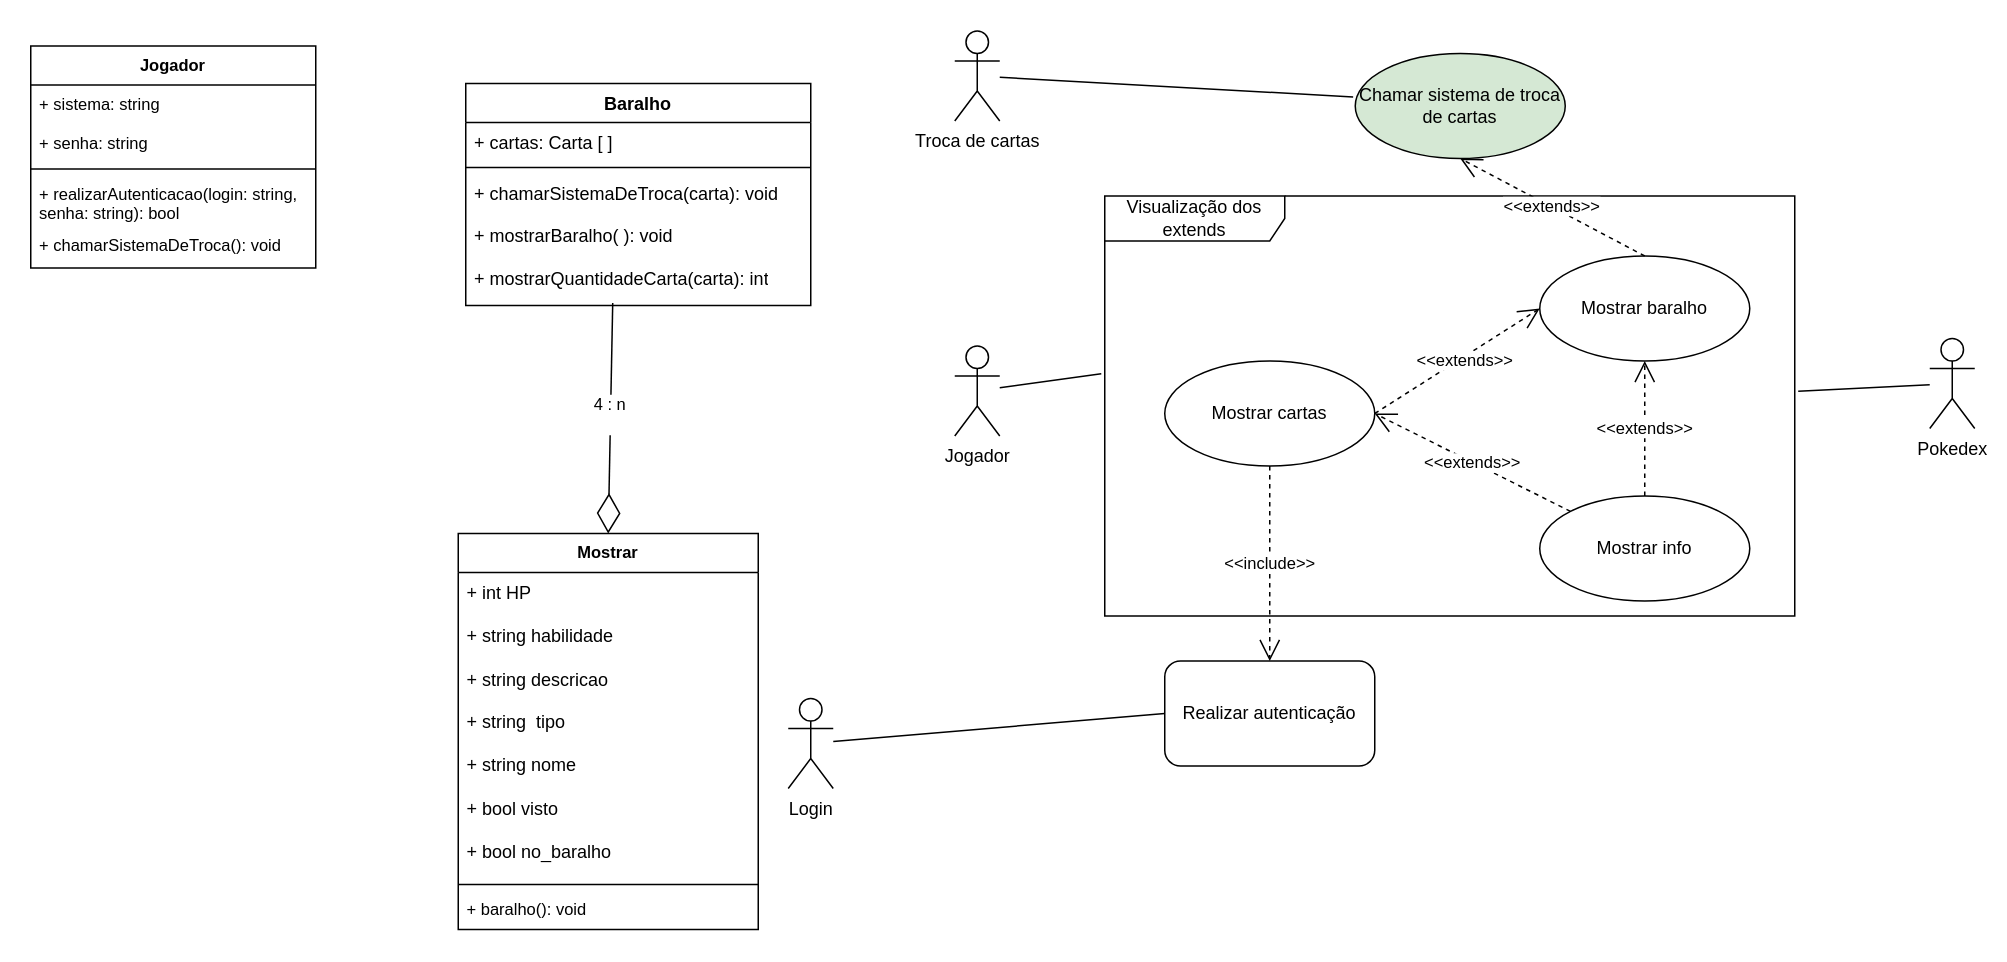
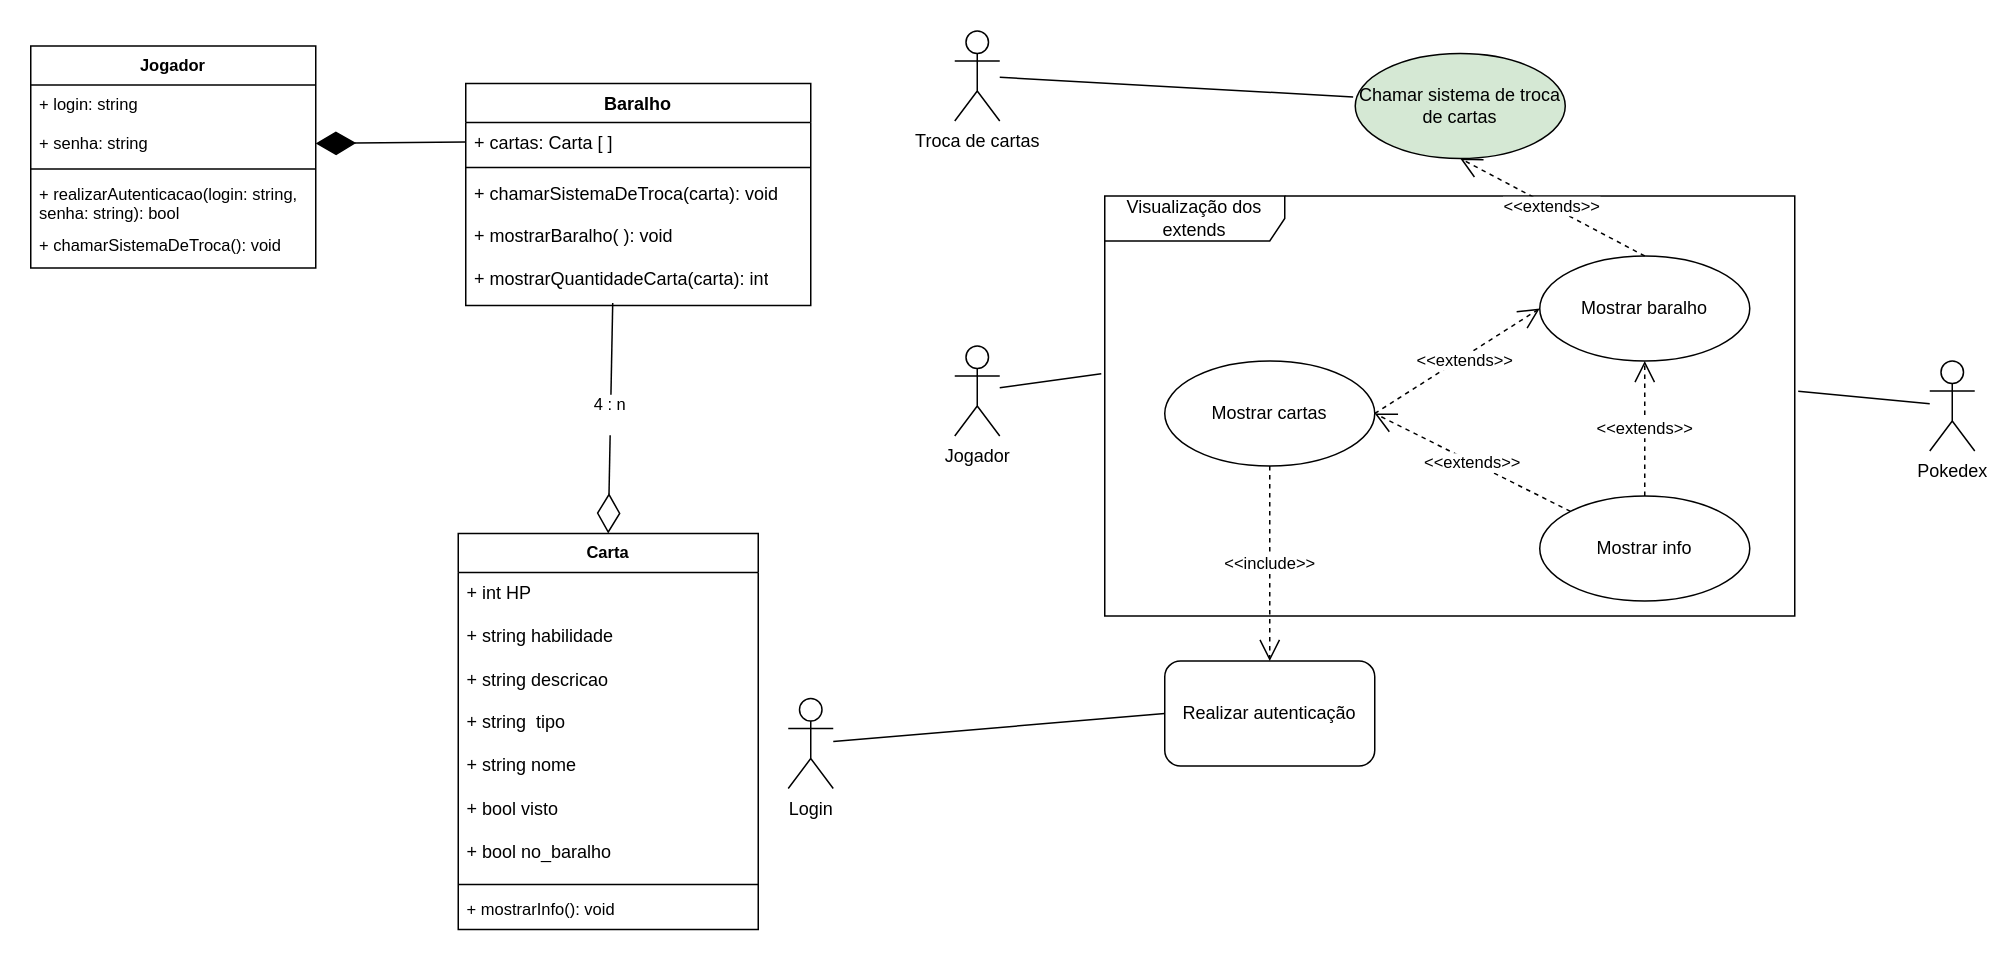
(108, 105) -> (96, 105)
none -> (409, 142)
(1952, 383) -> (1952, 406)
(608, 554) -> (608, 554)
(535, 911) -> (556, 911)
